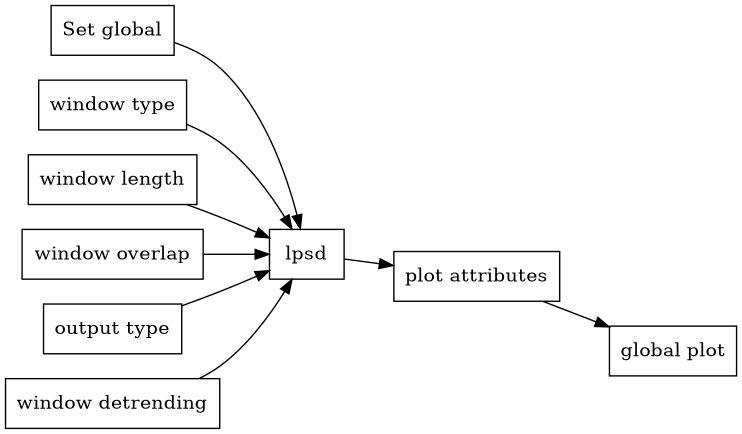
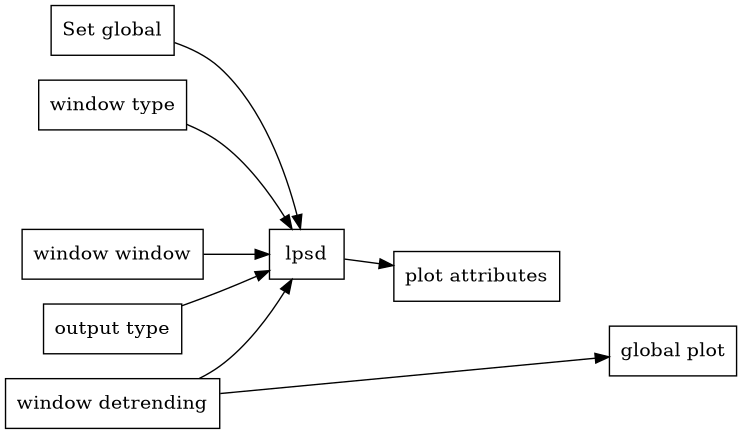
(113, 180) -> none
(113, 254) -> (113, 254)
(570, 312) -> (408, 376)
